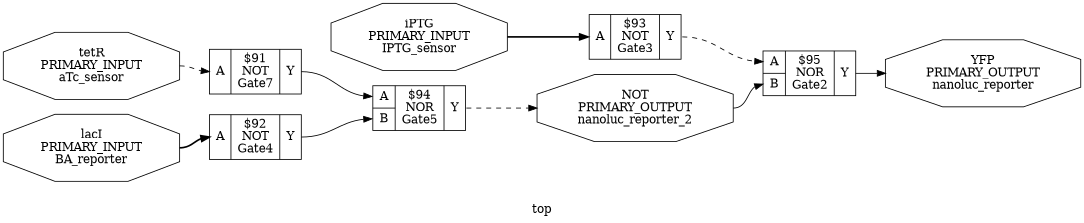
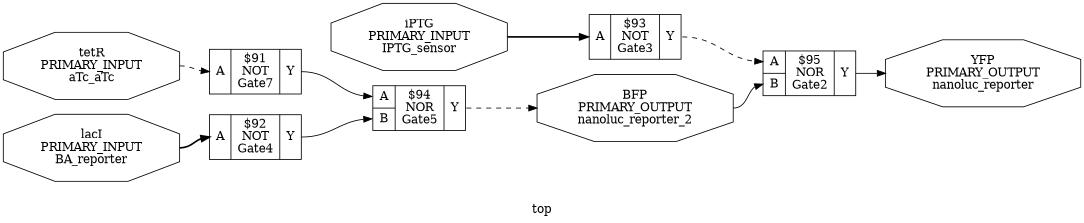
(91, 66) -> (91, 66)
(635, 108) -> (635, 108)
